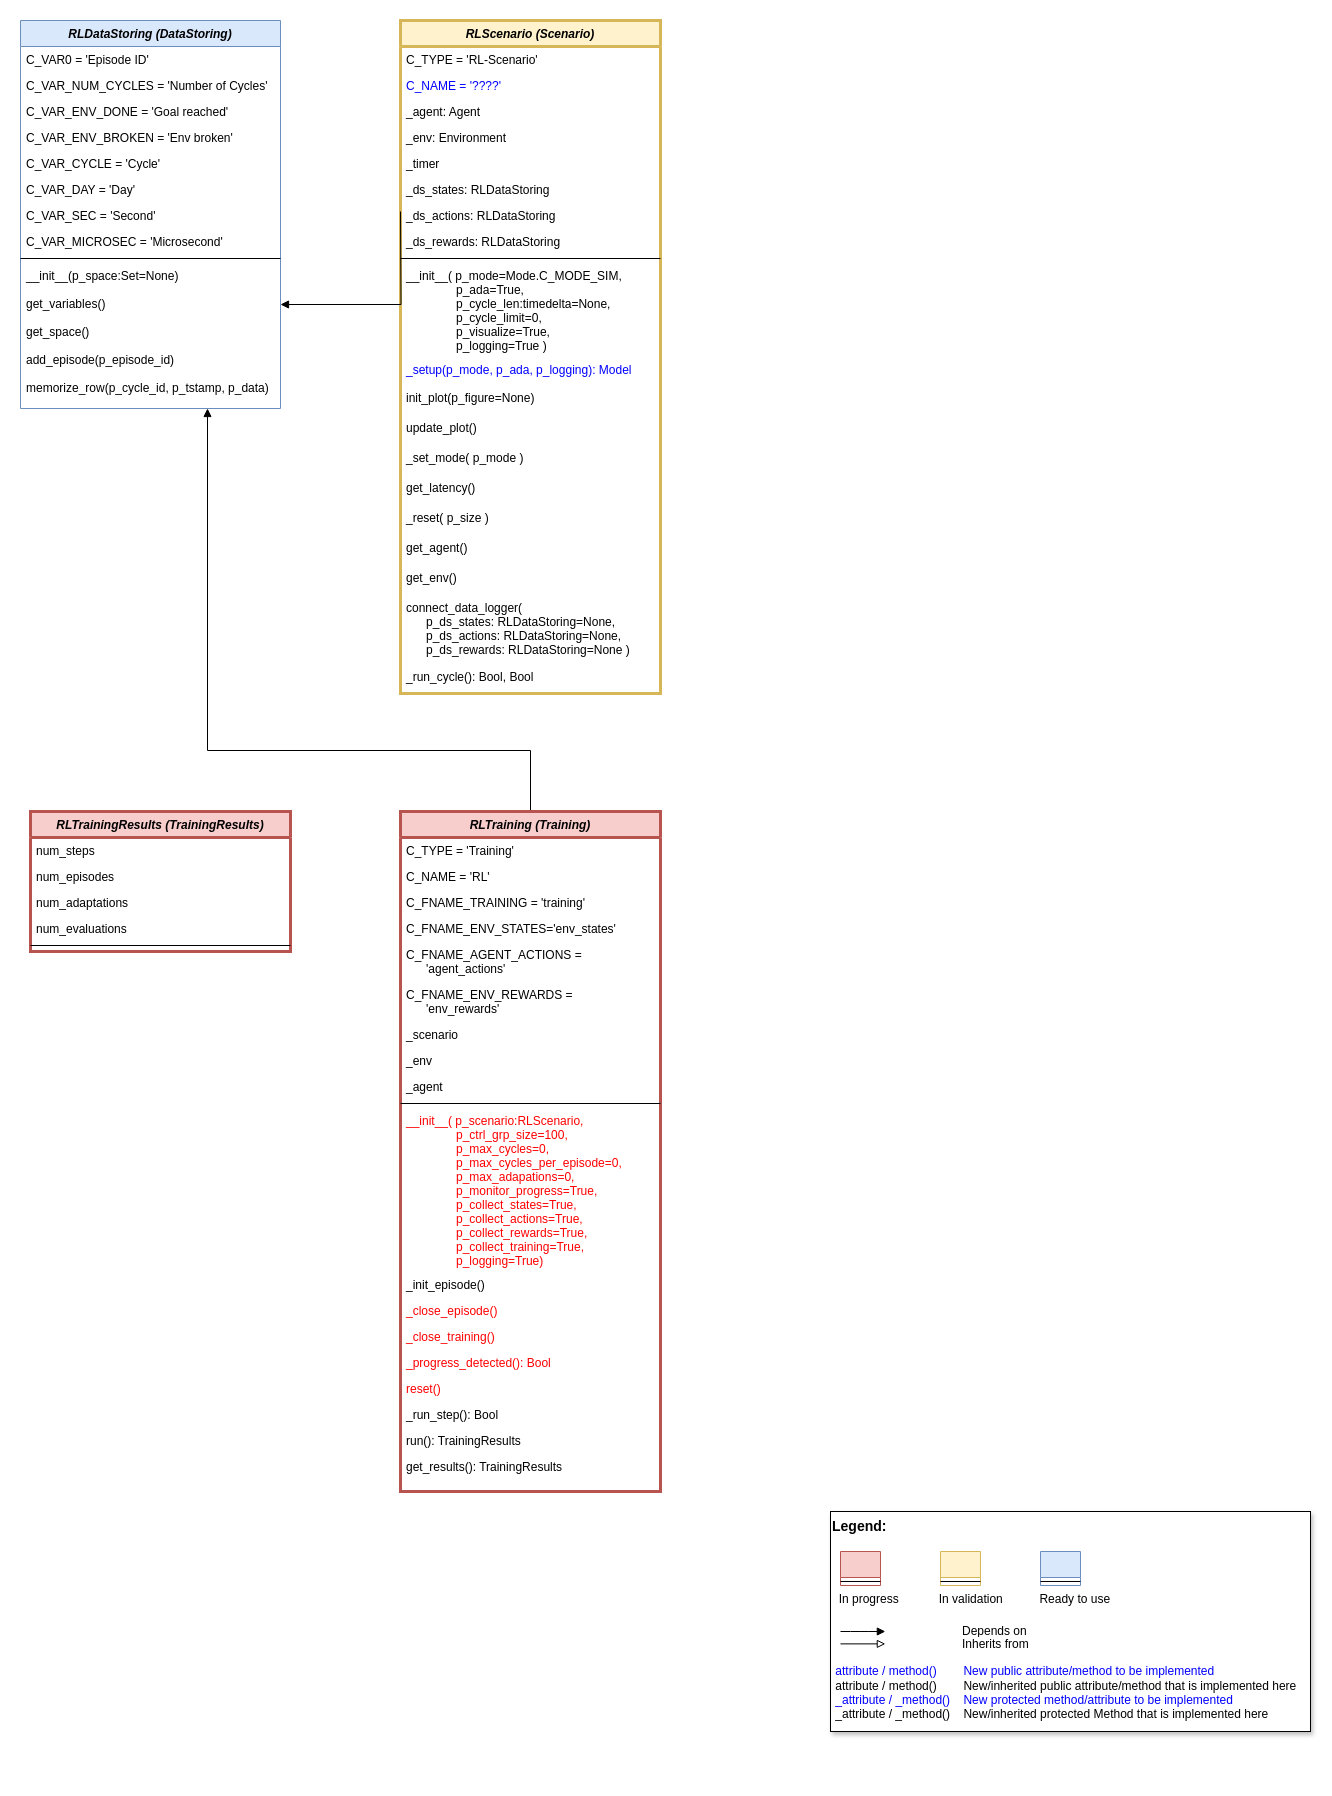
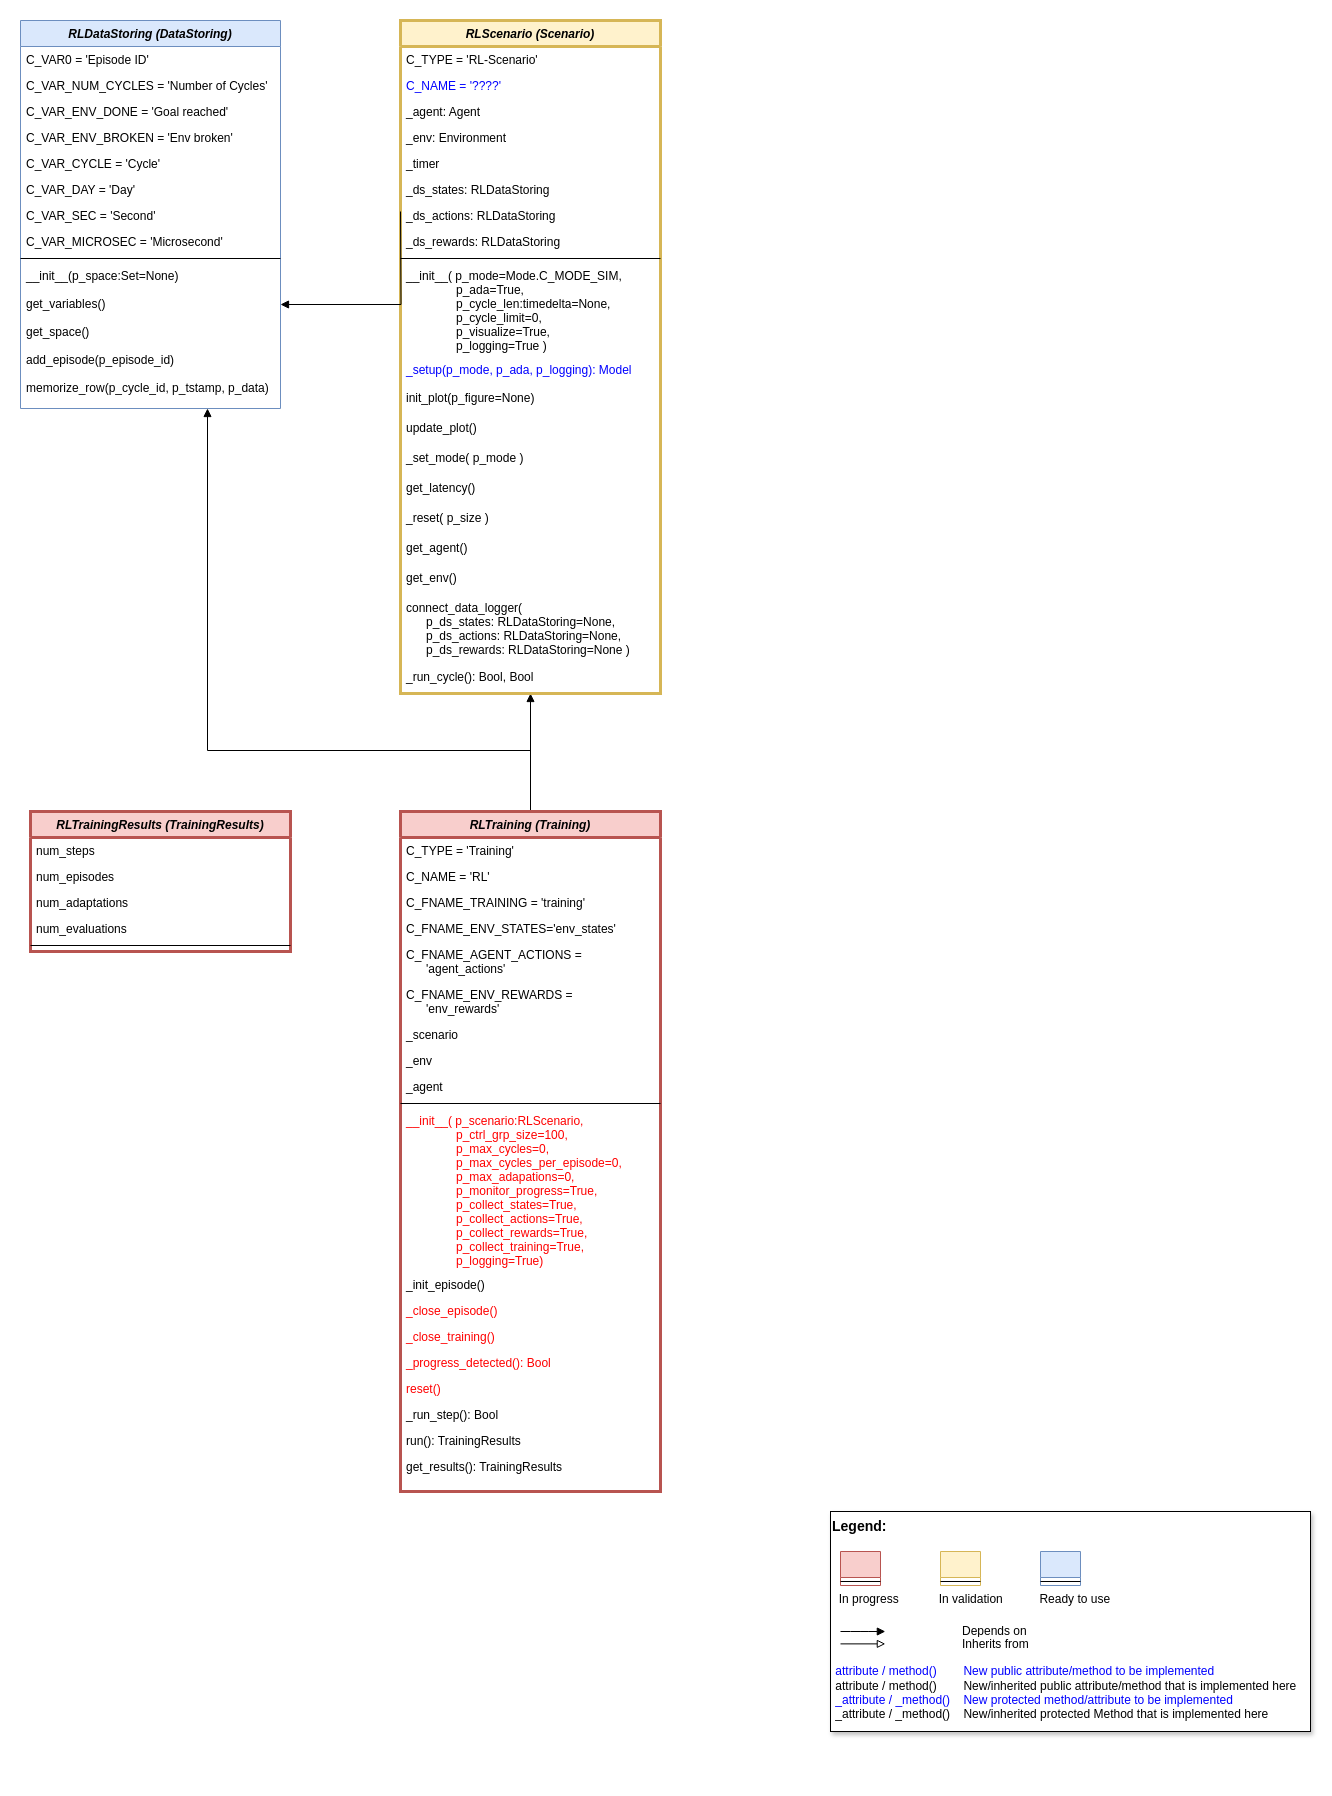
none -> (531, 725)
